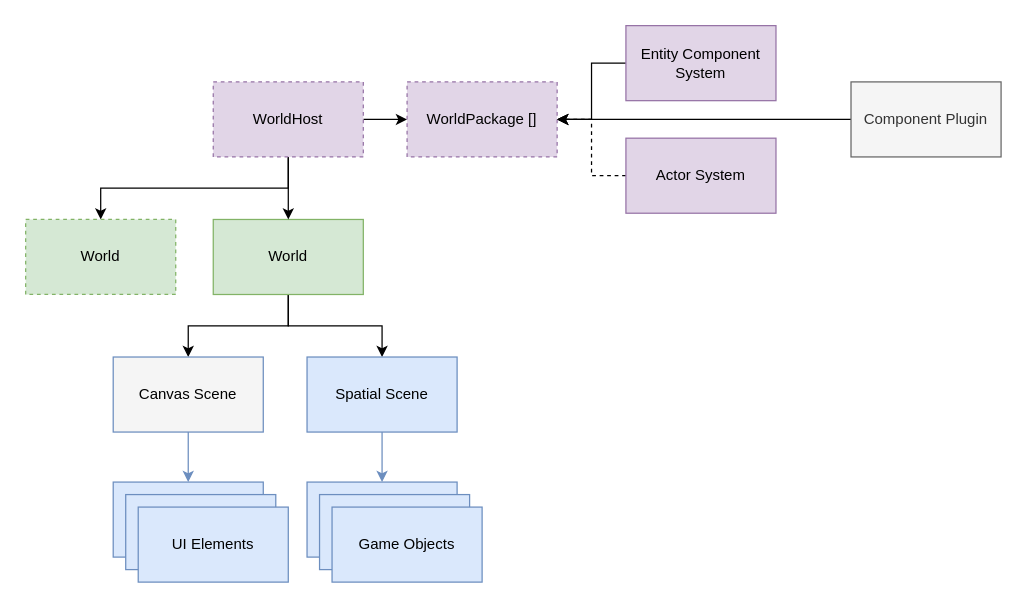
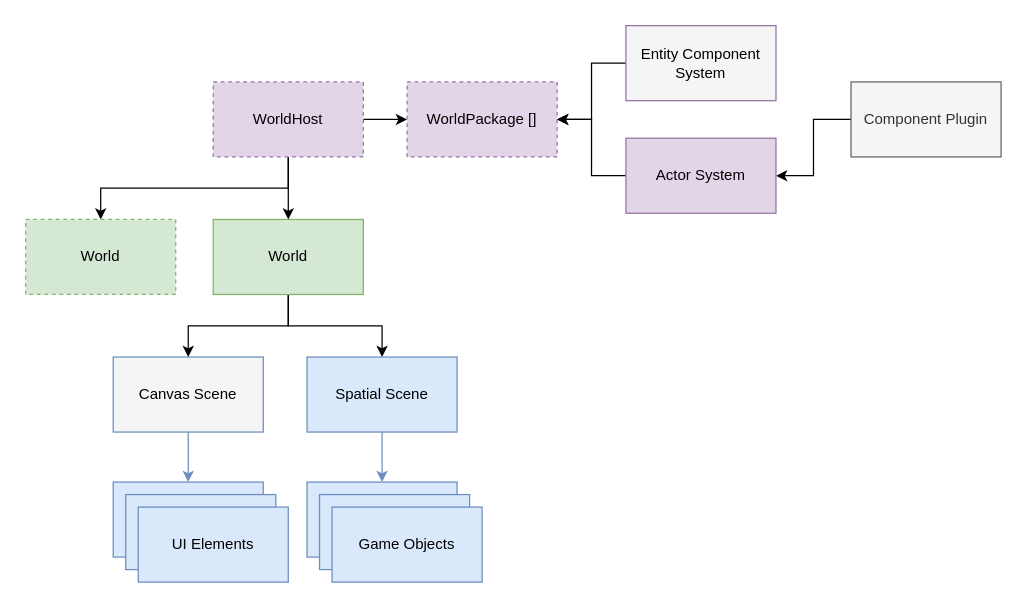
(701, 63) -> (701, 63)
(704, 119) -> (813, 161)
(591, 165) -> (591, 165)
